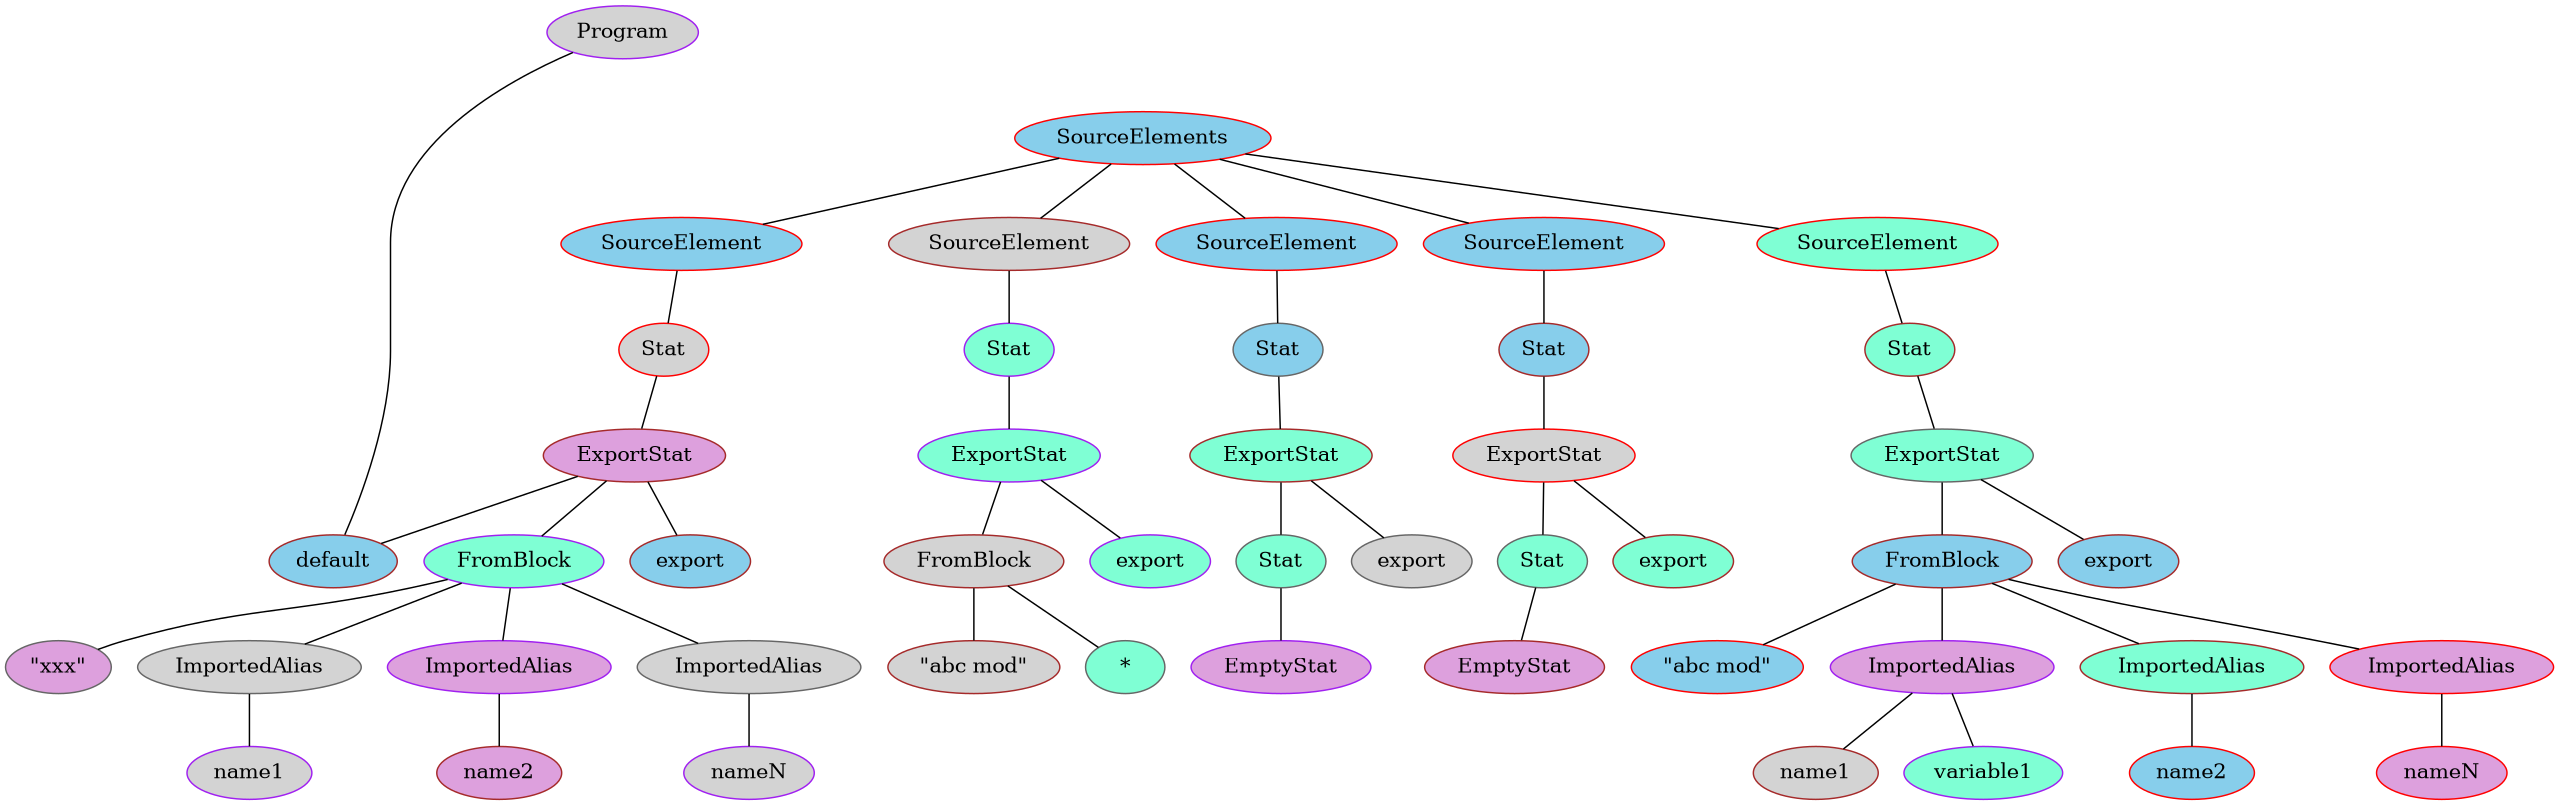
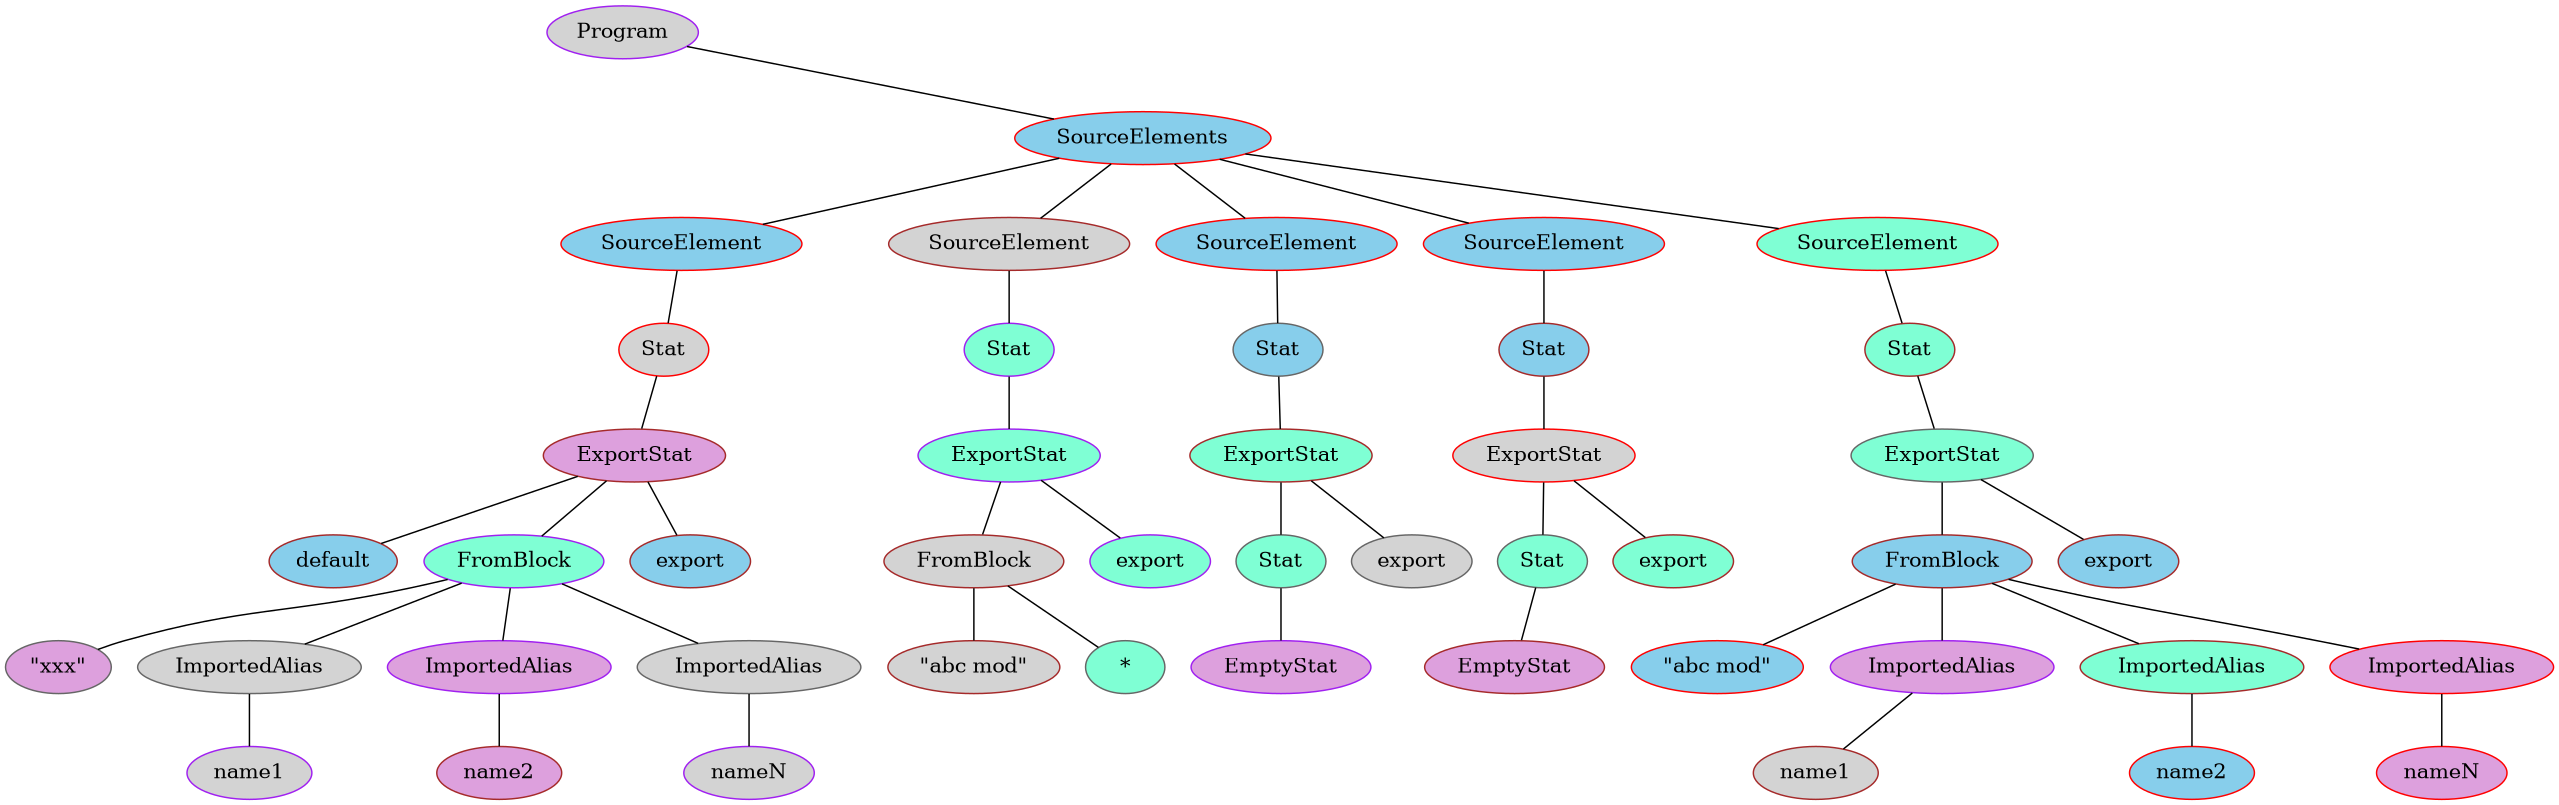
(391, 253) -> (870, 83)
(1983, 773) -> none
